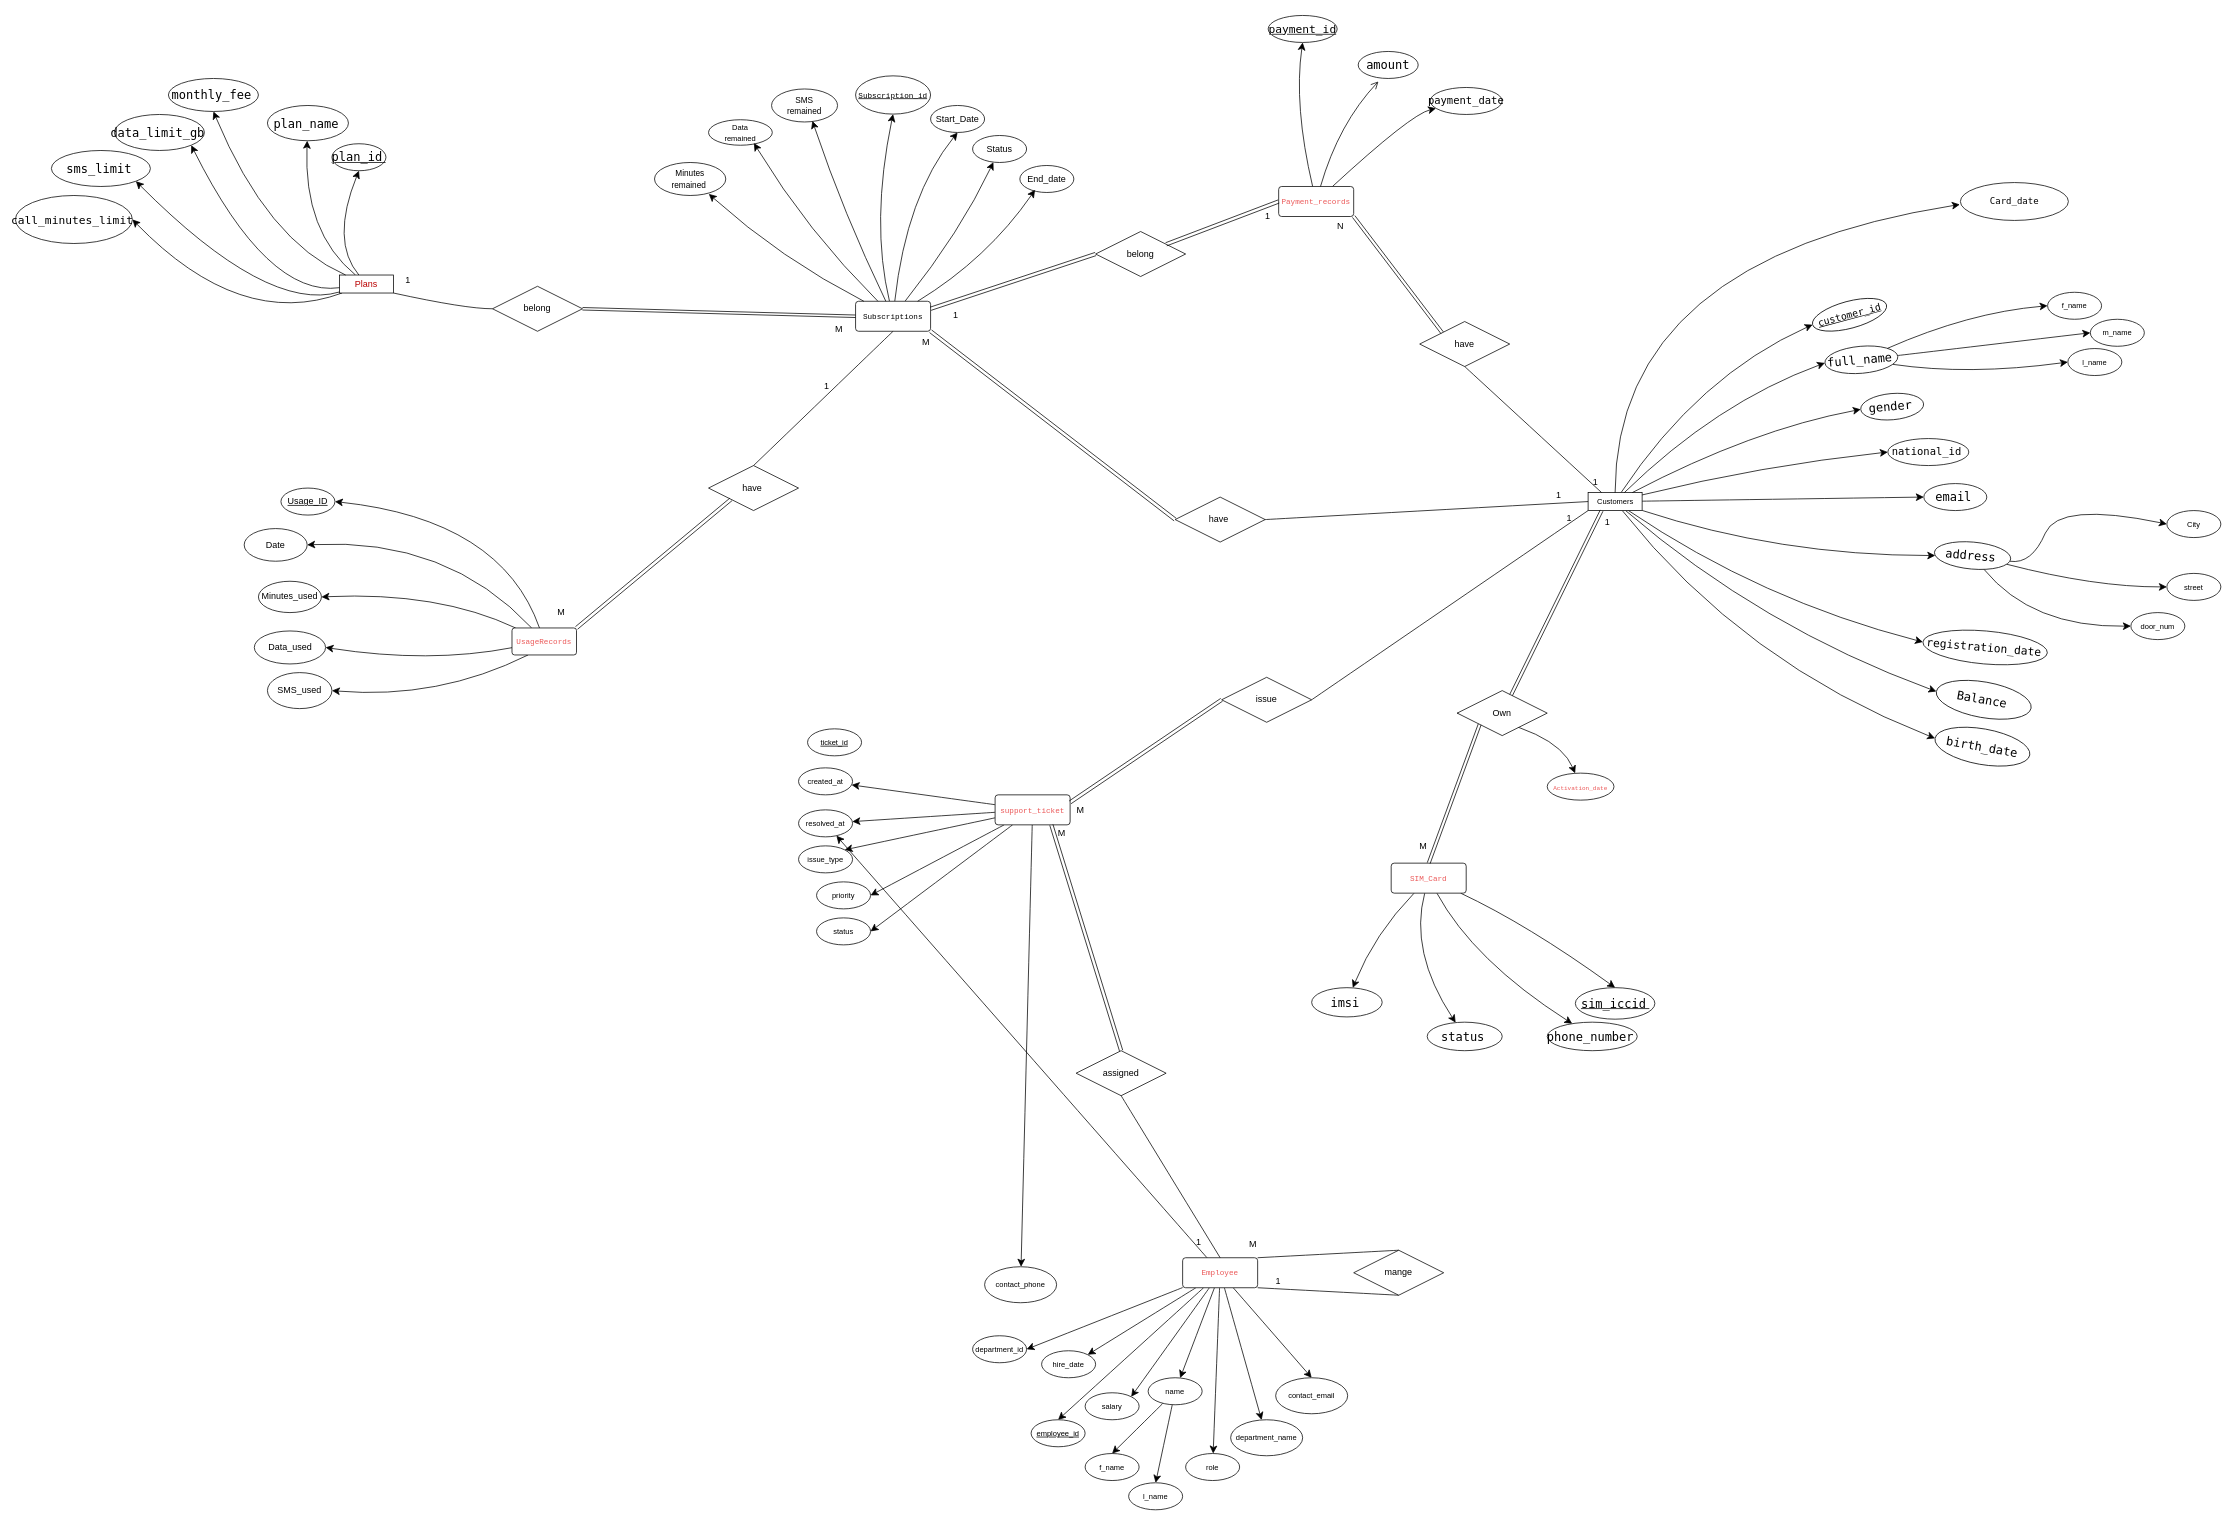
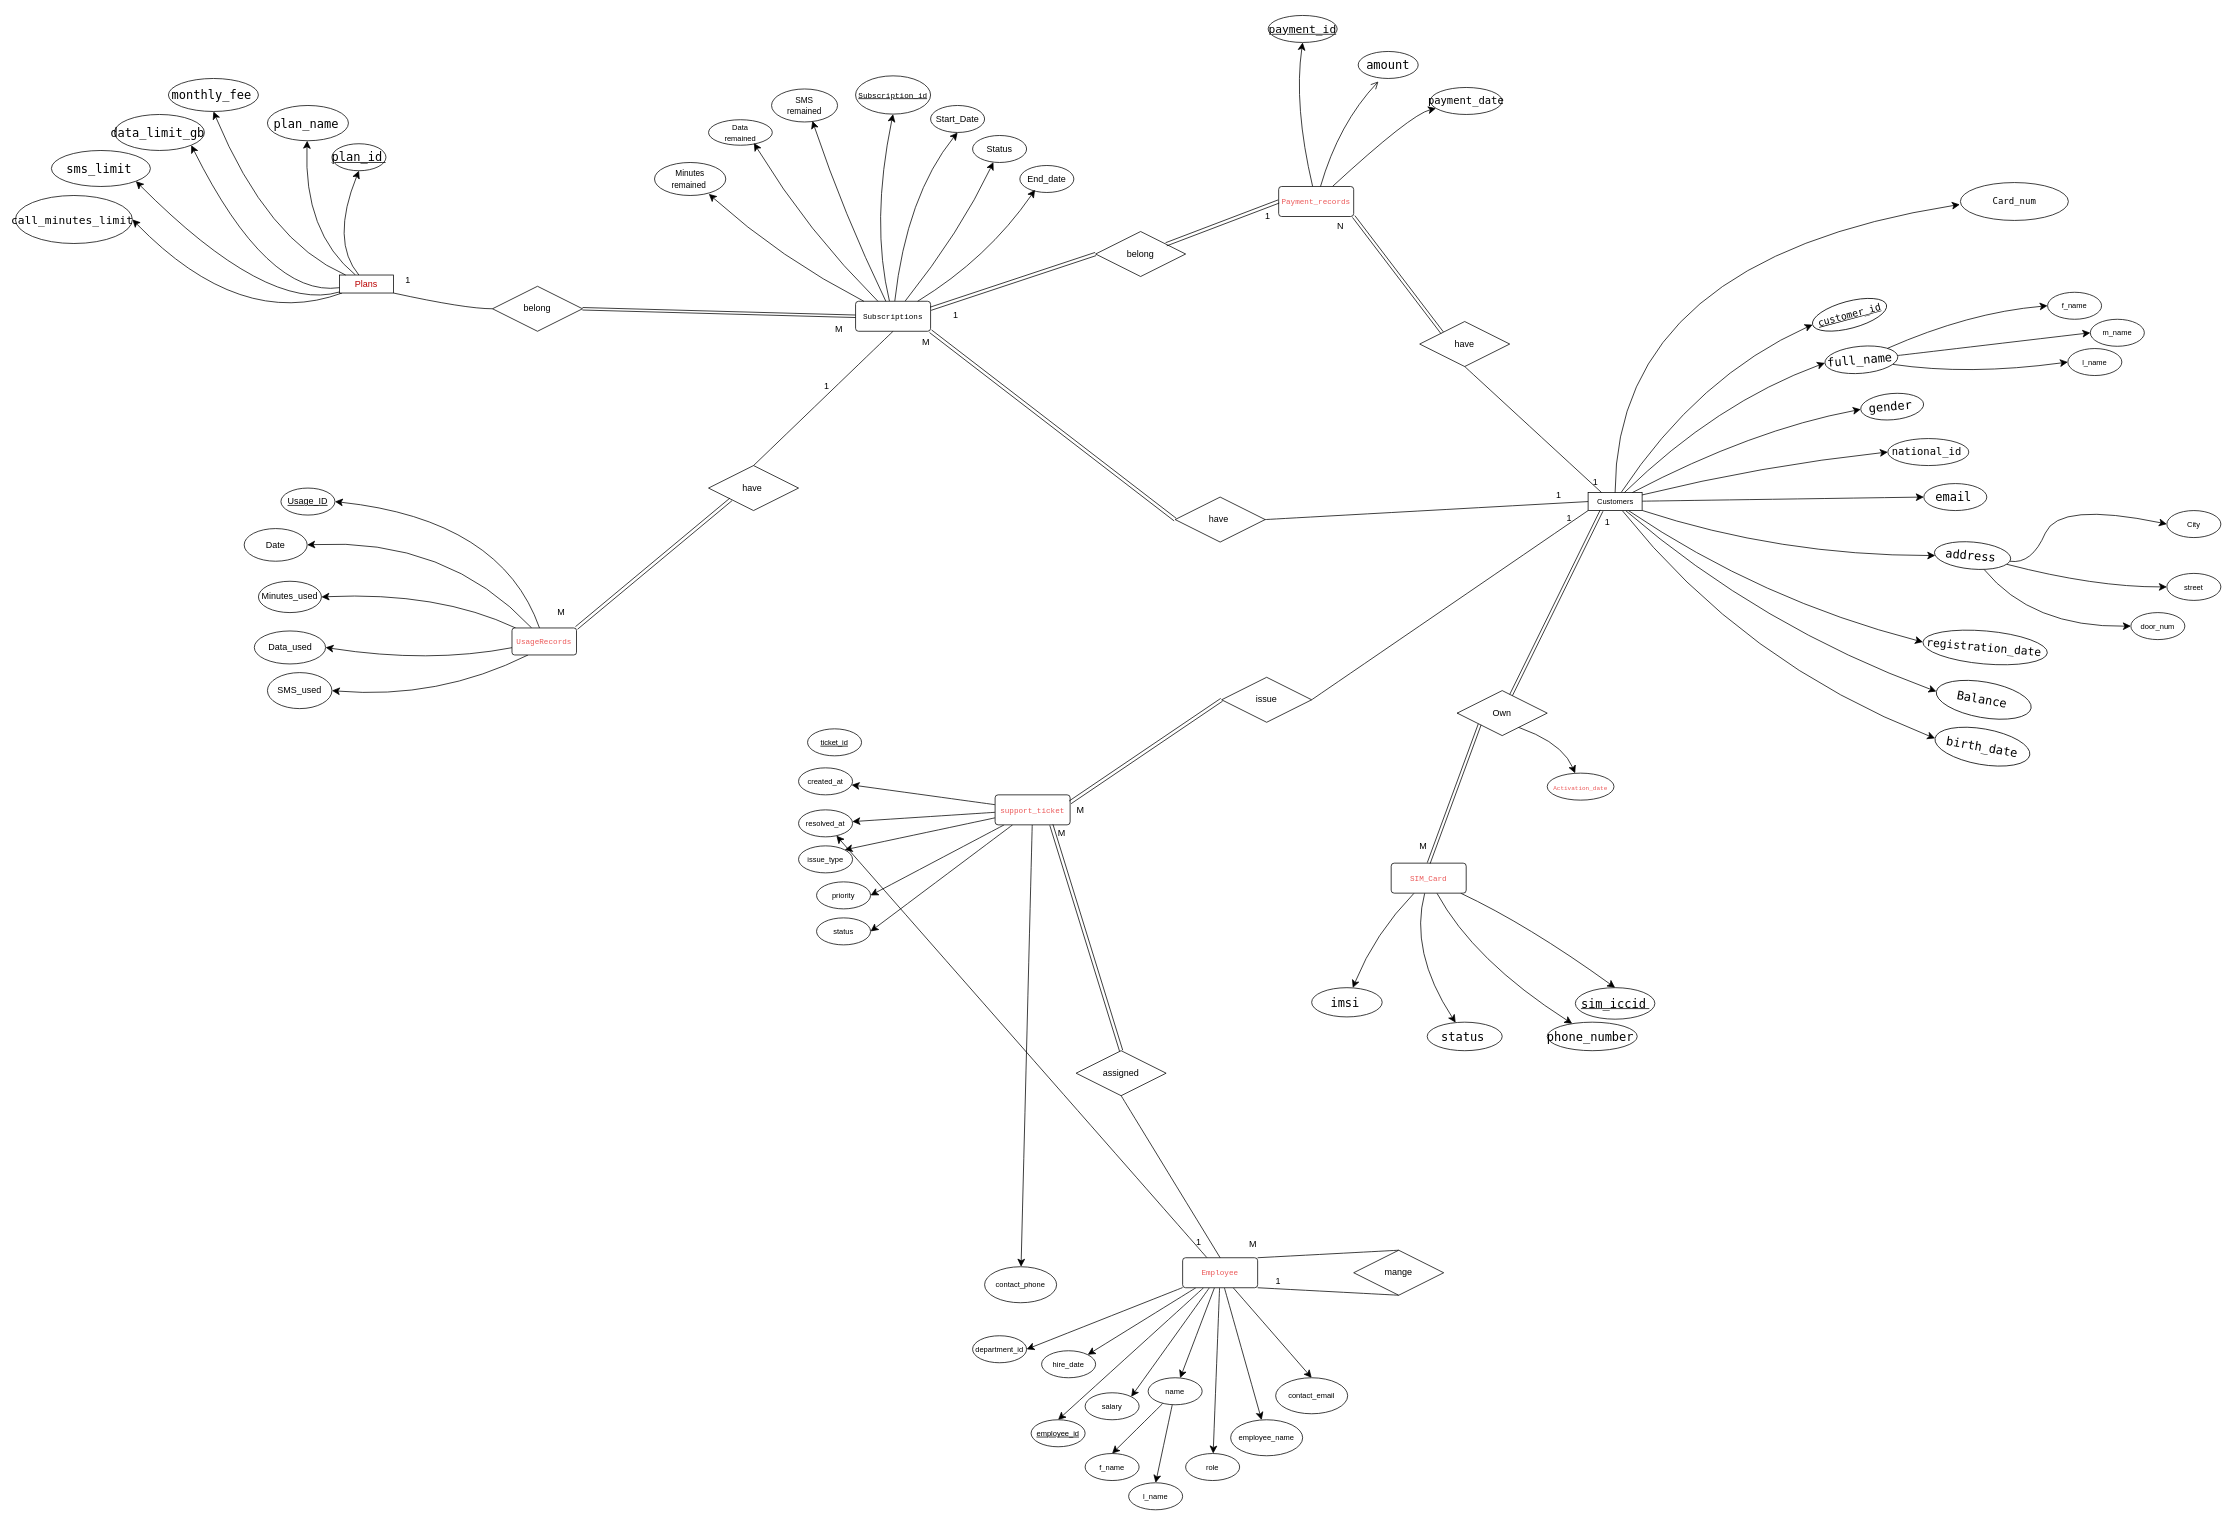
(2014, 201) -> (2014, 201)
(1266, 1437) -> (1266, 1437)
